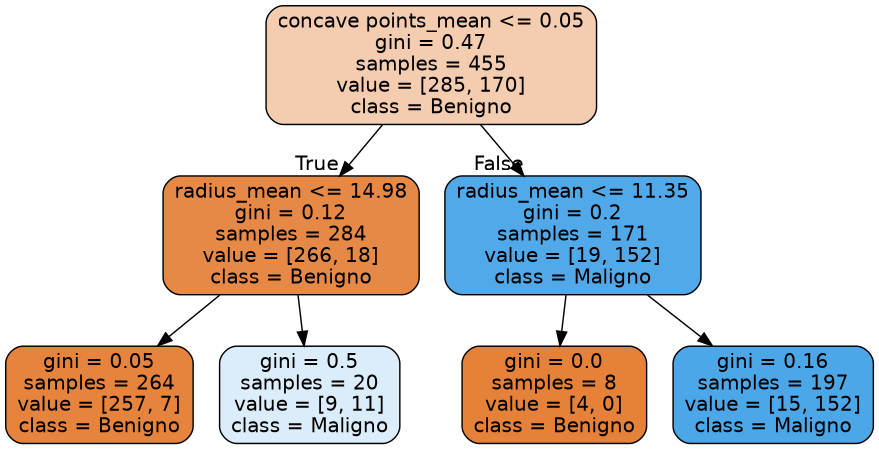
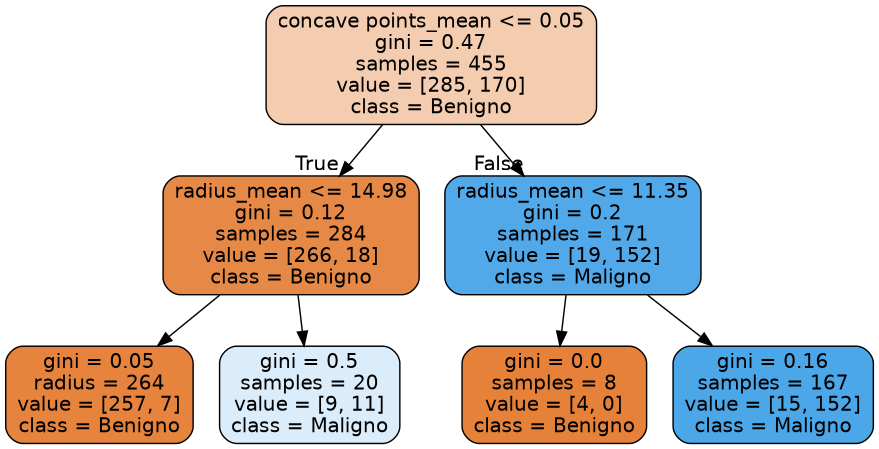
(99, 395) -> (99, 395)
(773, 395) -> (773, 395)
